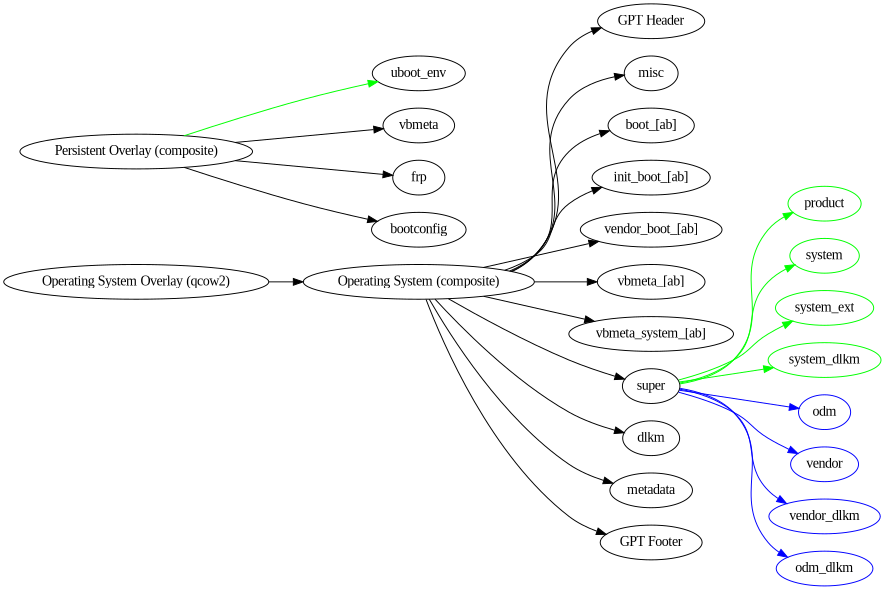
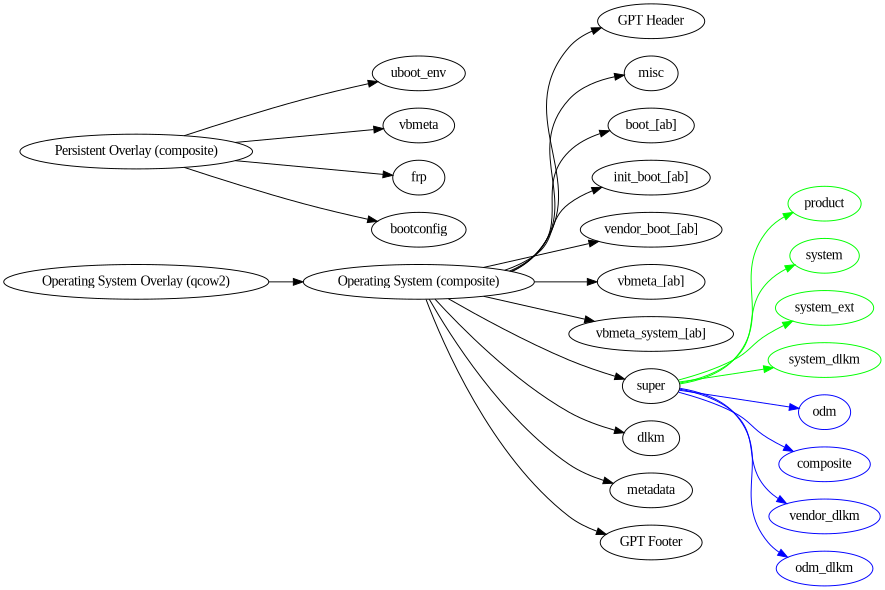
(276, 107) -> (276, 107)
(825, 464) -> (825, 464)
